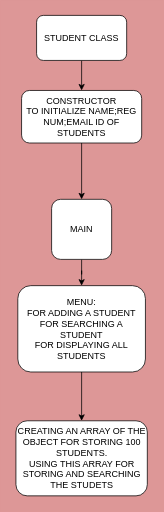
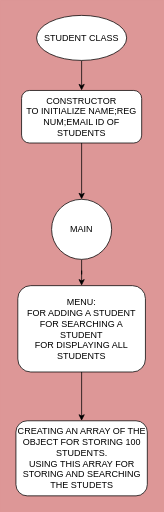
(81, 38) -> (81, 38)
(81, 229) -> (81, 229)
